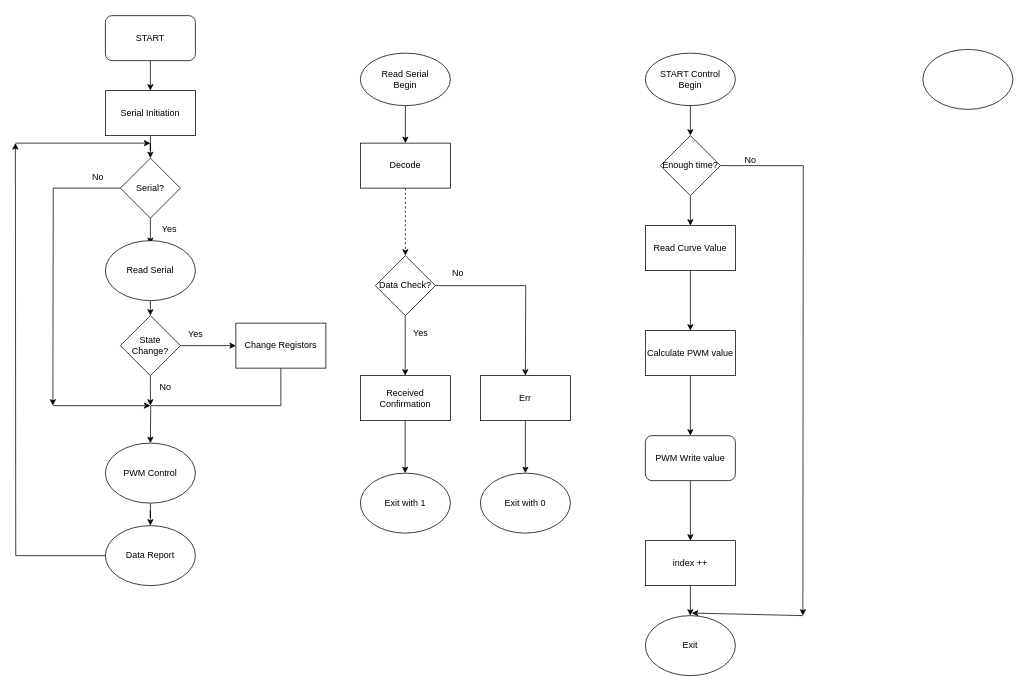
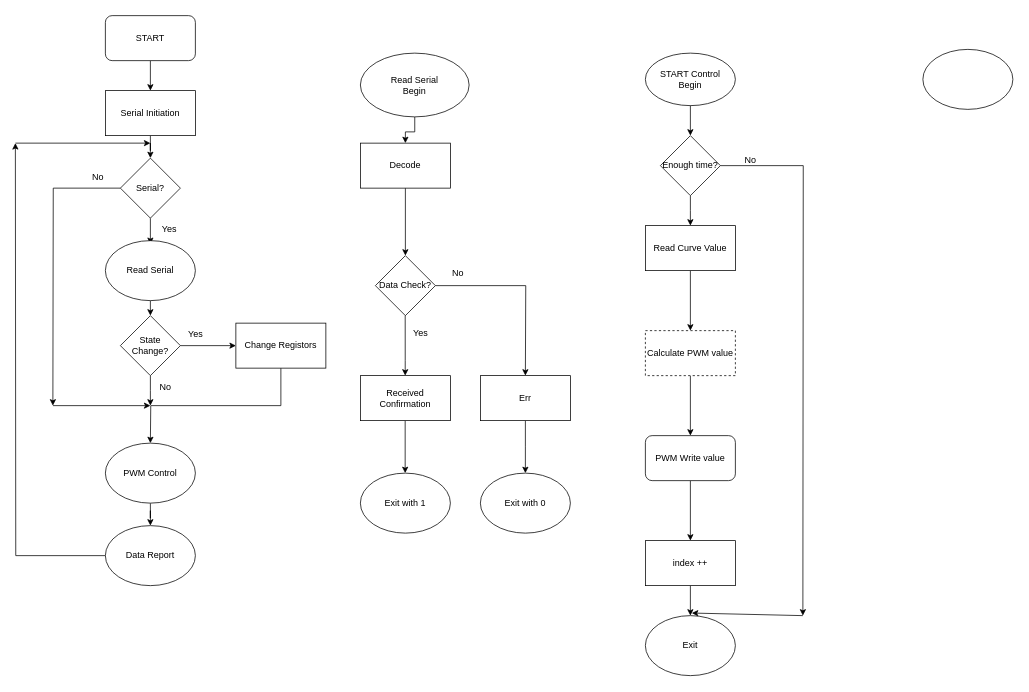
(405, 79) -> (415, 85)
(405, 219) -> (405, 219)
(690, 353) -> (690, 353)
